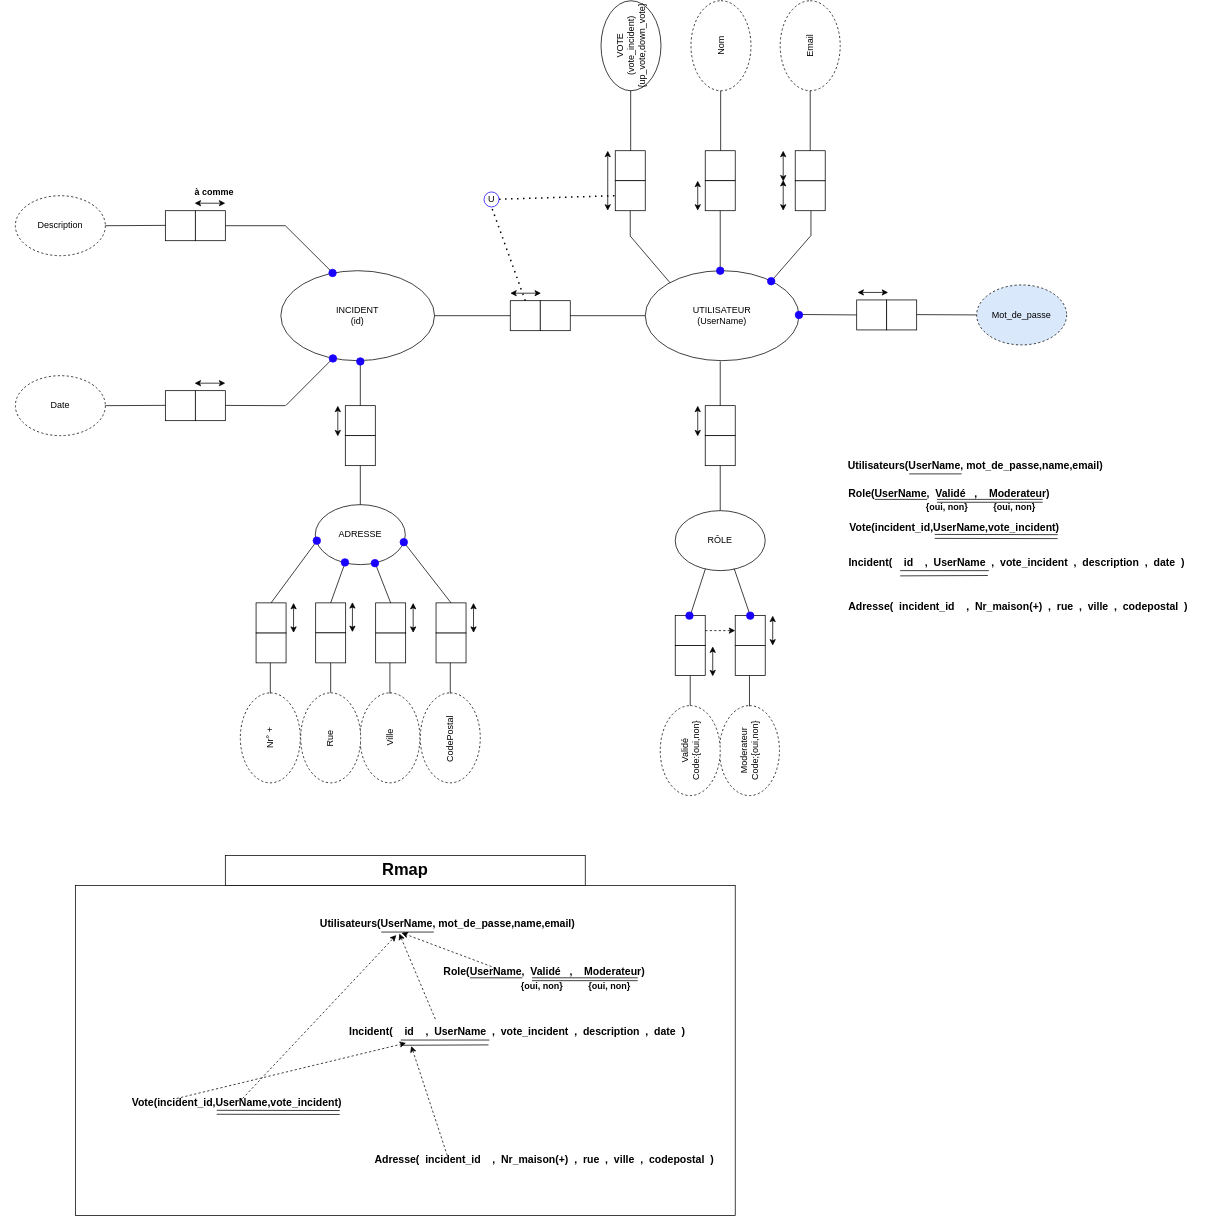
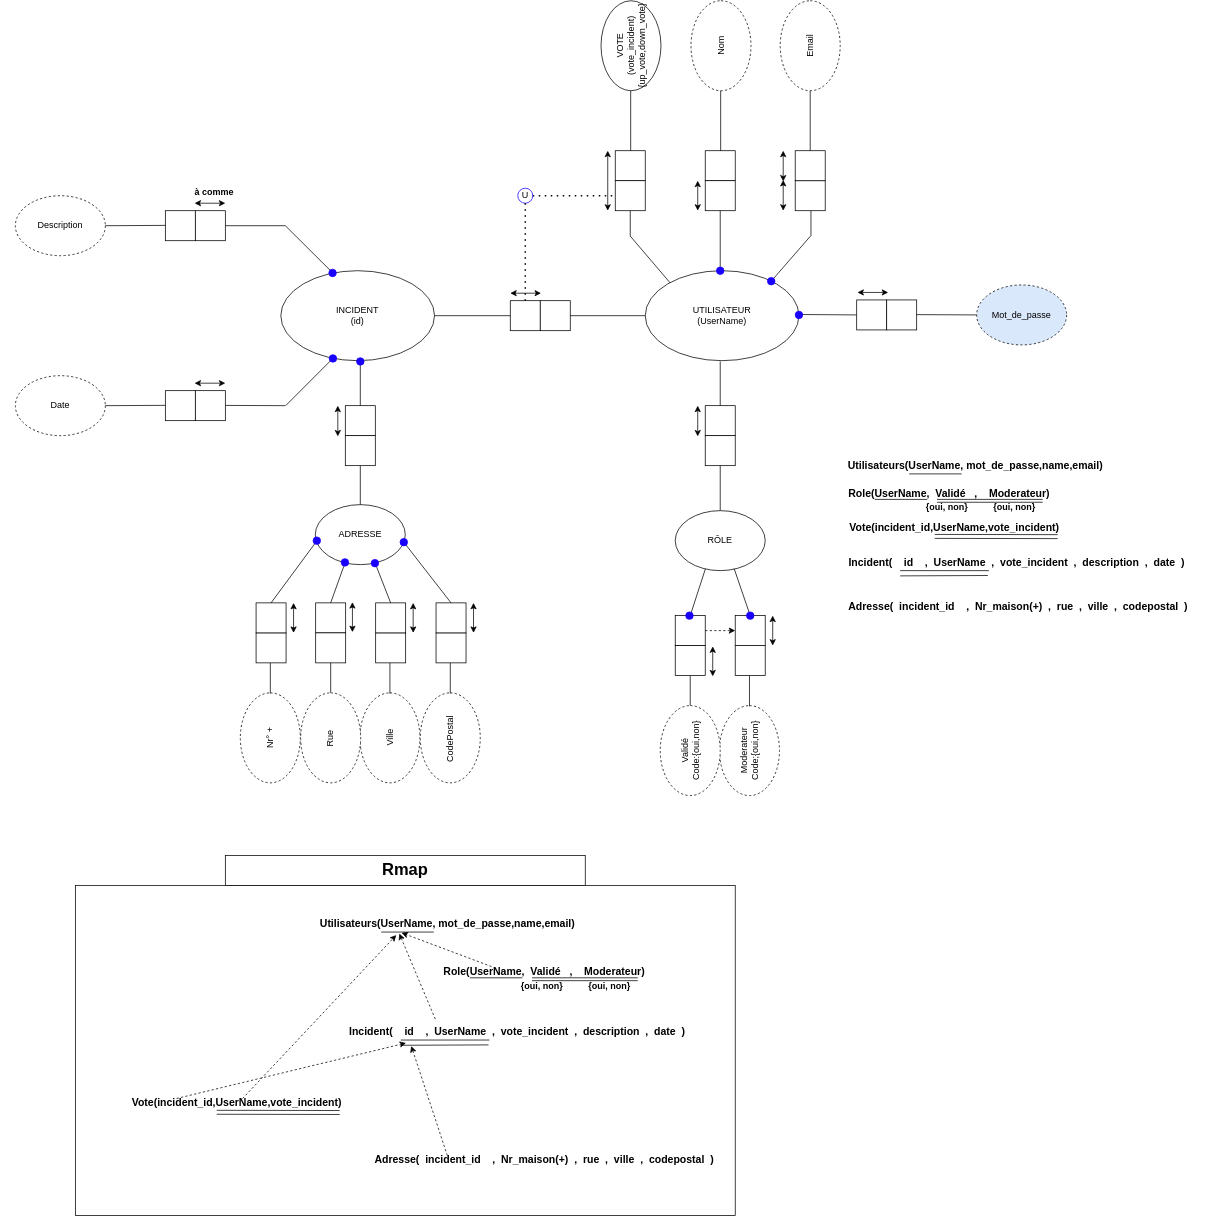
(492, 199) -> (525, 195)
